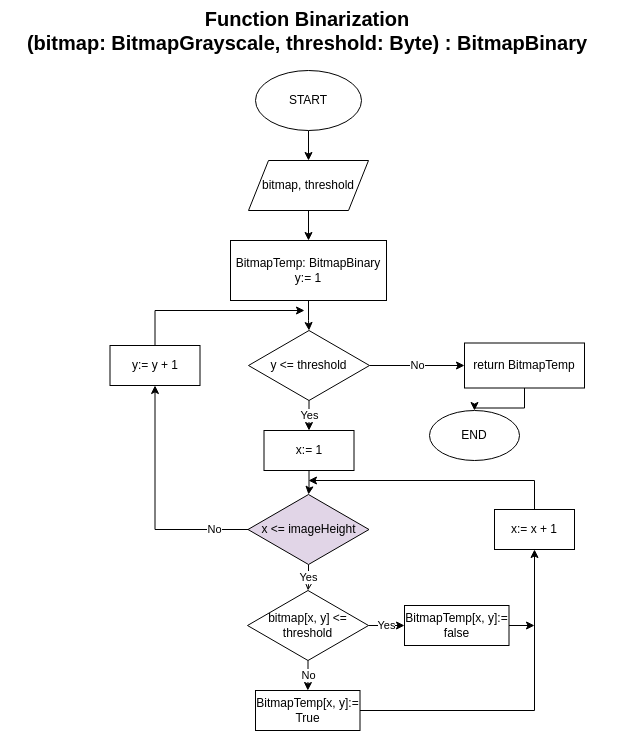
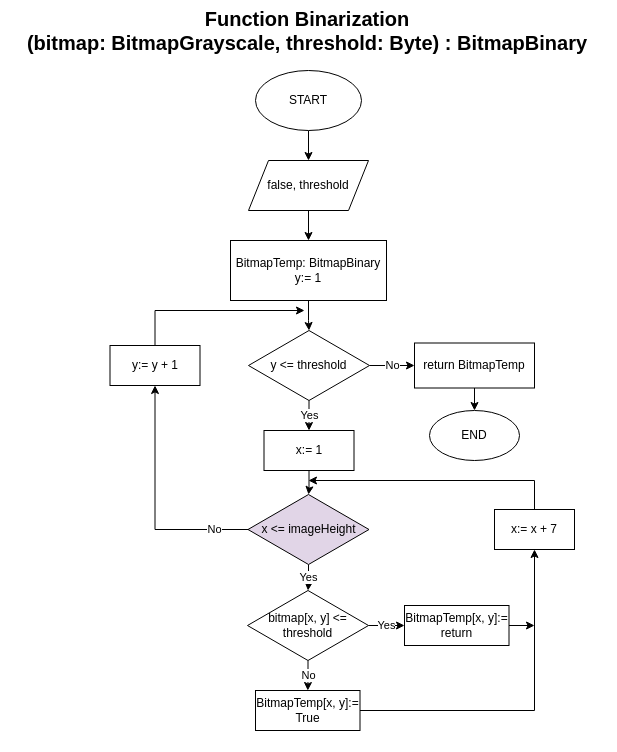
(309, 186) -> (309, 186)
(525, 366) -> (475, 366)
(535, 530) -> (535, 530)
(309, 584) -> (309, 584)
(457, 626) -> (457, 626)
